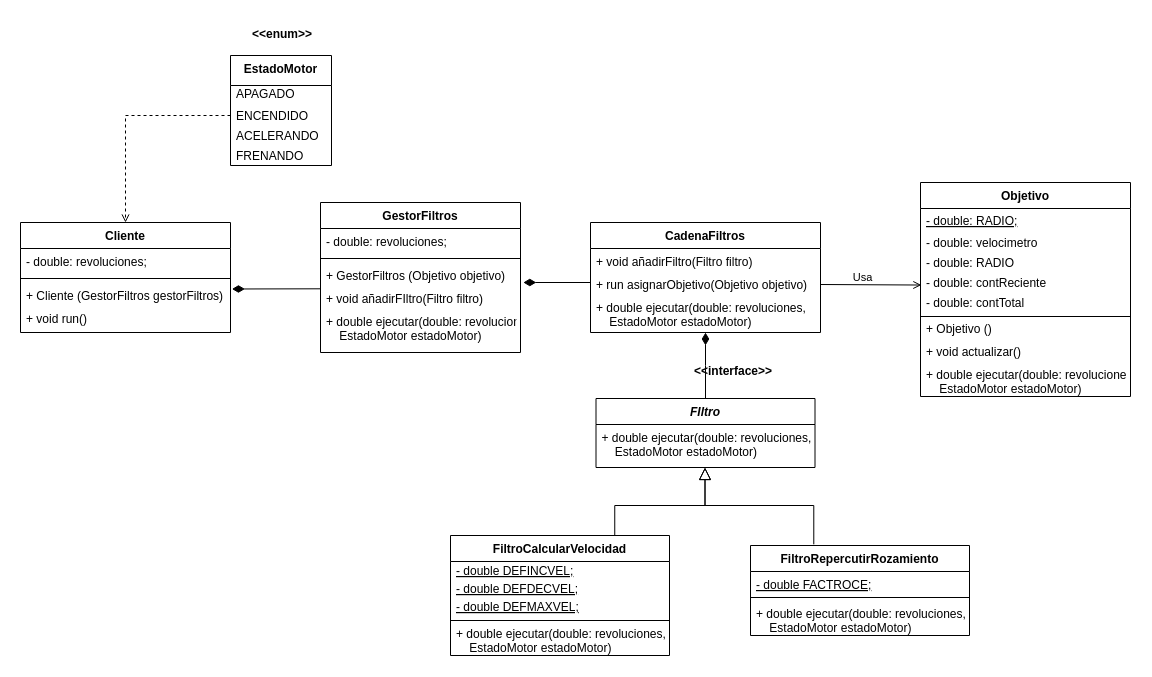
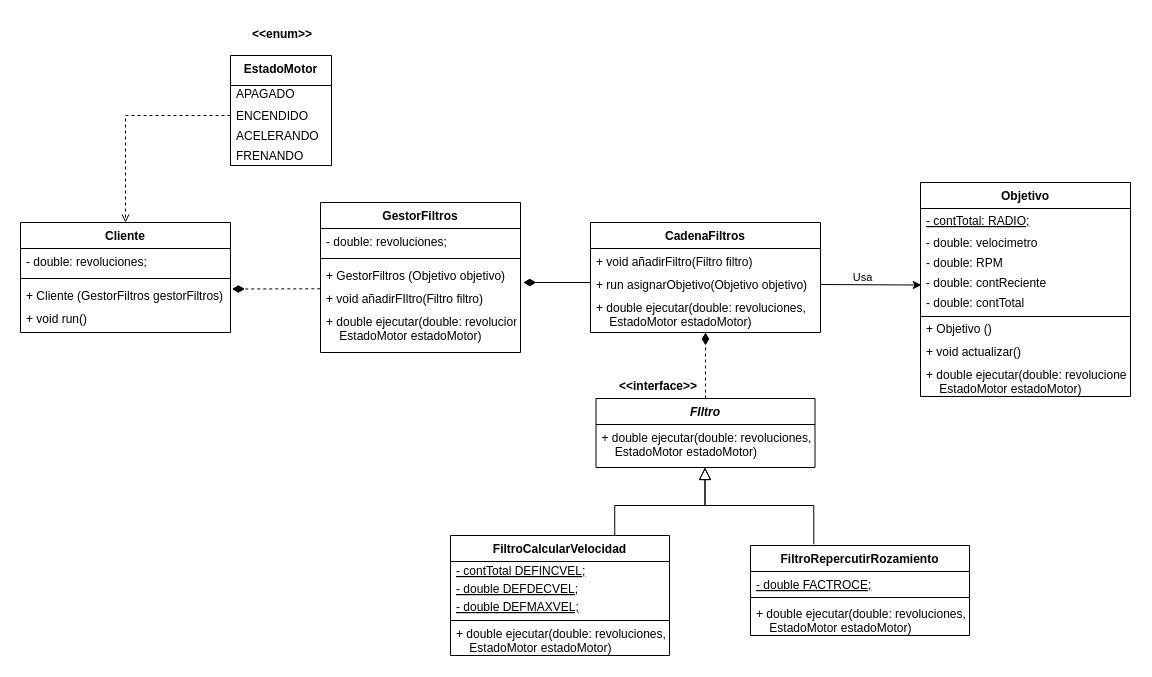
(972, 221) -> (982, 221)
(970, 263) -> (963, 263)
(914, 285) -> (913, 285)
(281, 289) -> (281, 289)
(706, 371) -> (706, 371)
(748, 371) -> (673, 386)
(514, 571) -> (524, 571)
